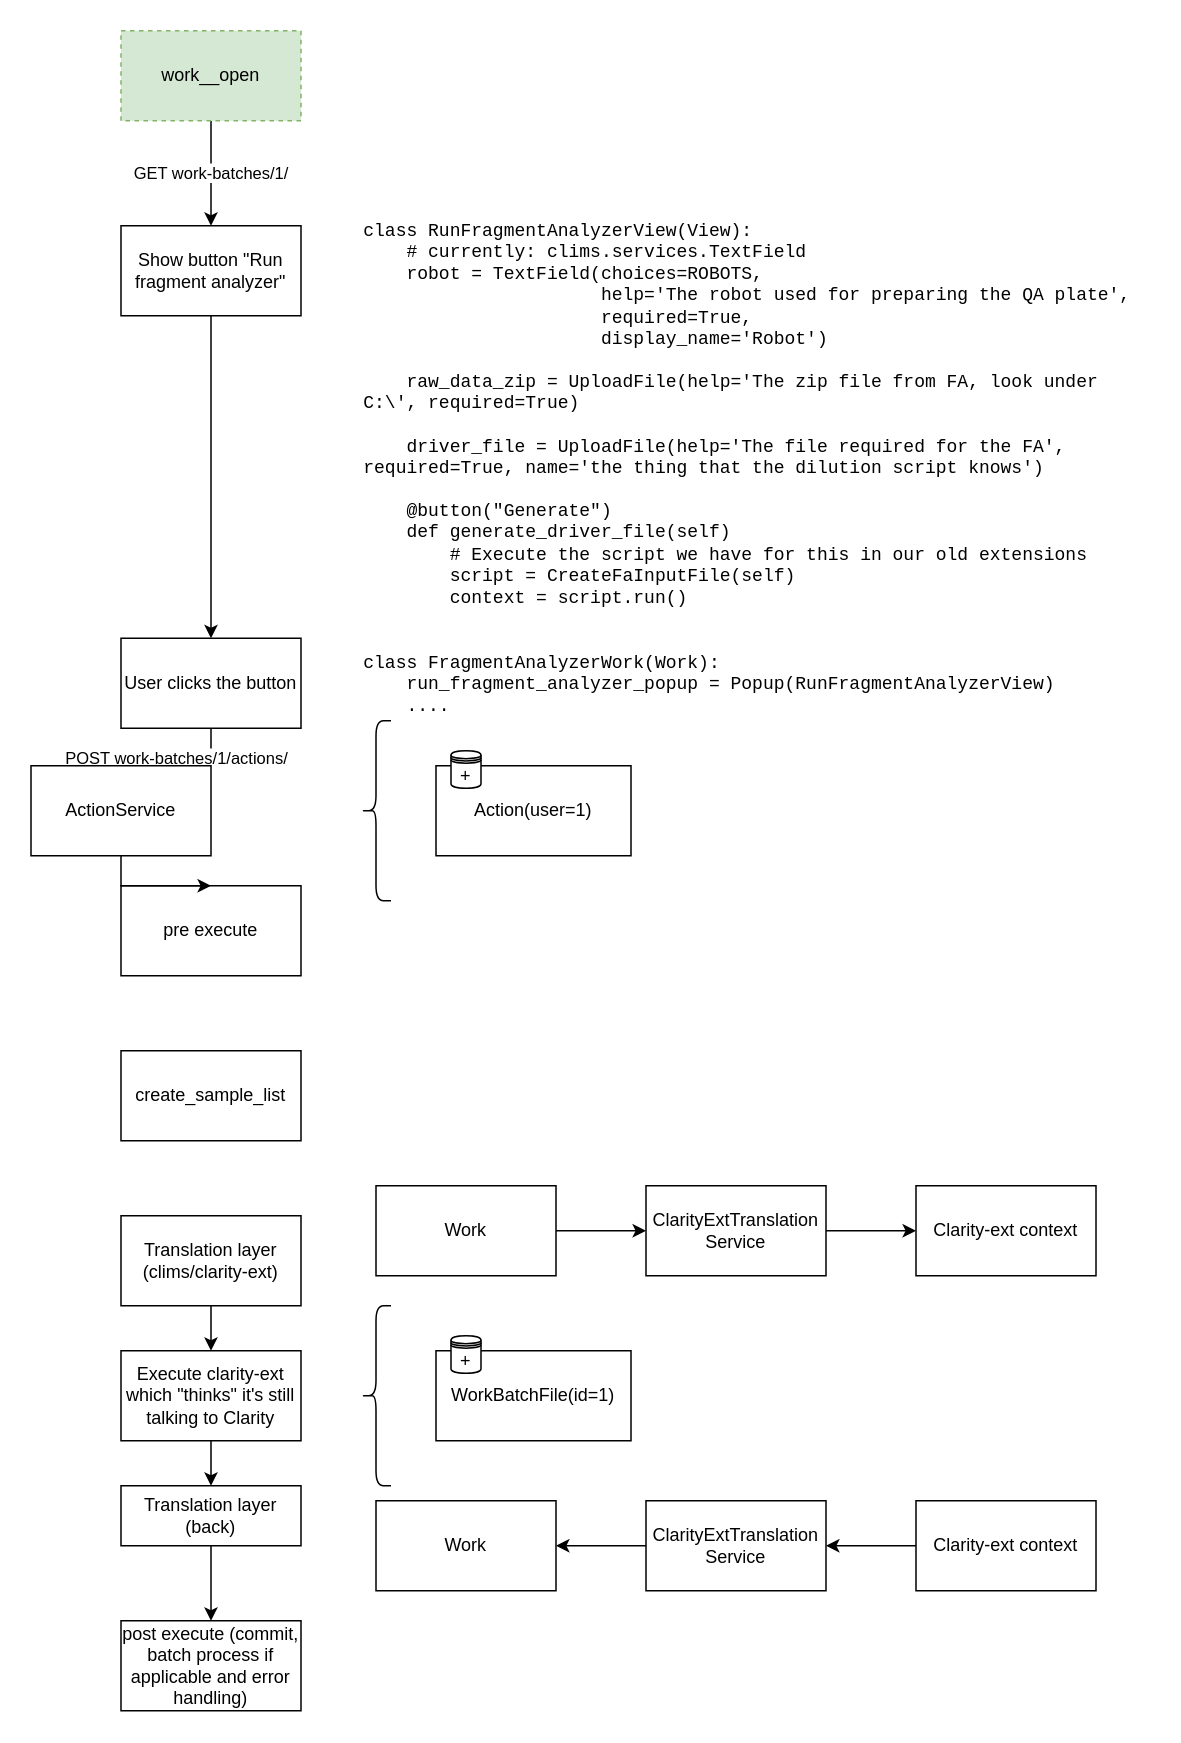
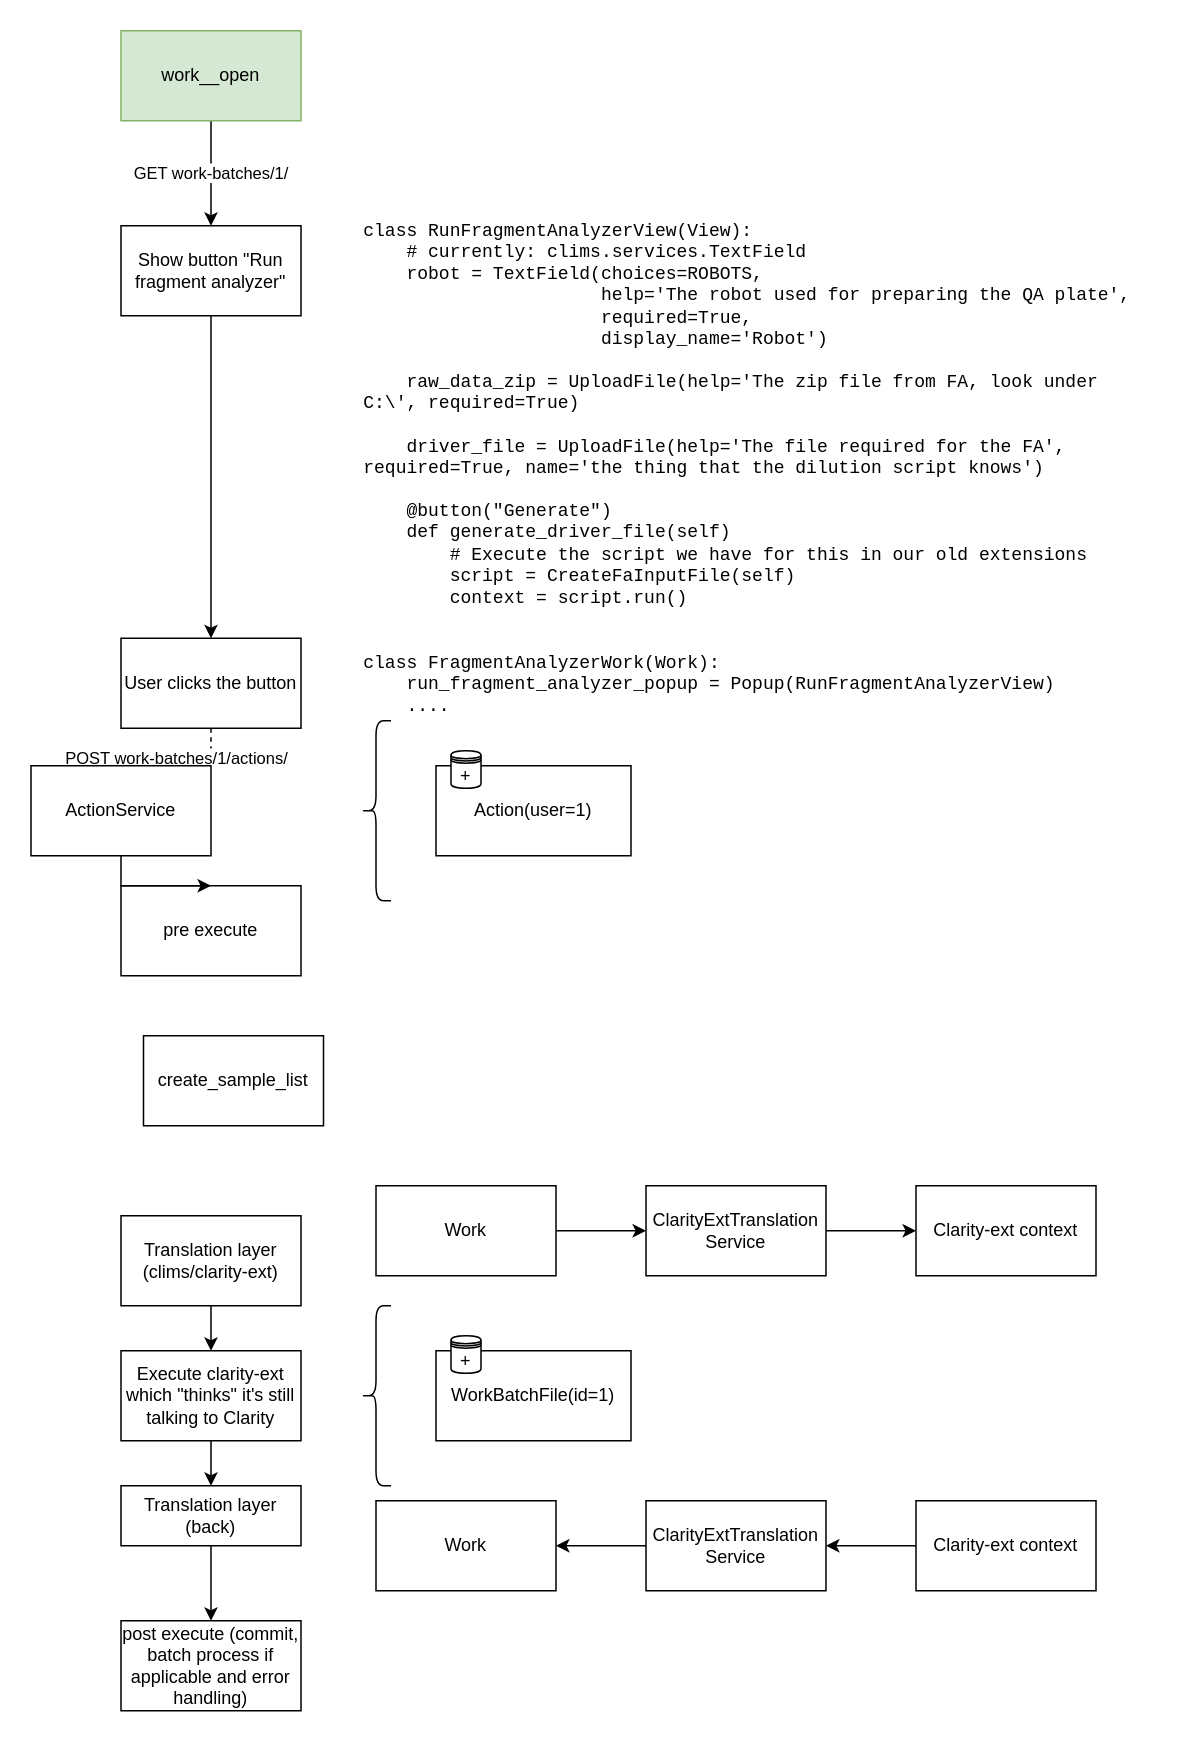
(211, 76) -> (211, 76)
(211, 738) -> (211, 738)
(211, 1096) -> (233, 1081)
